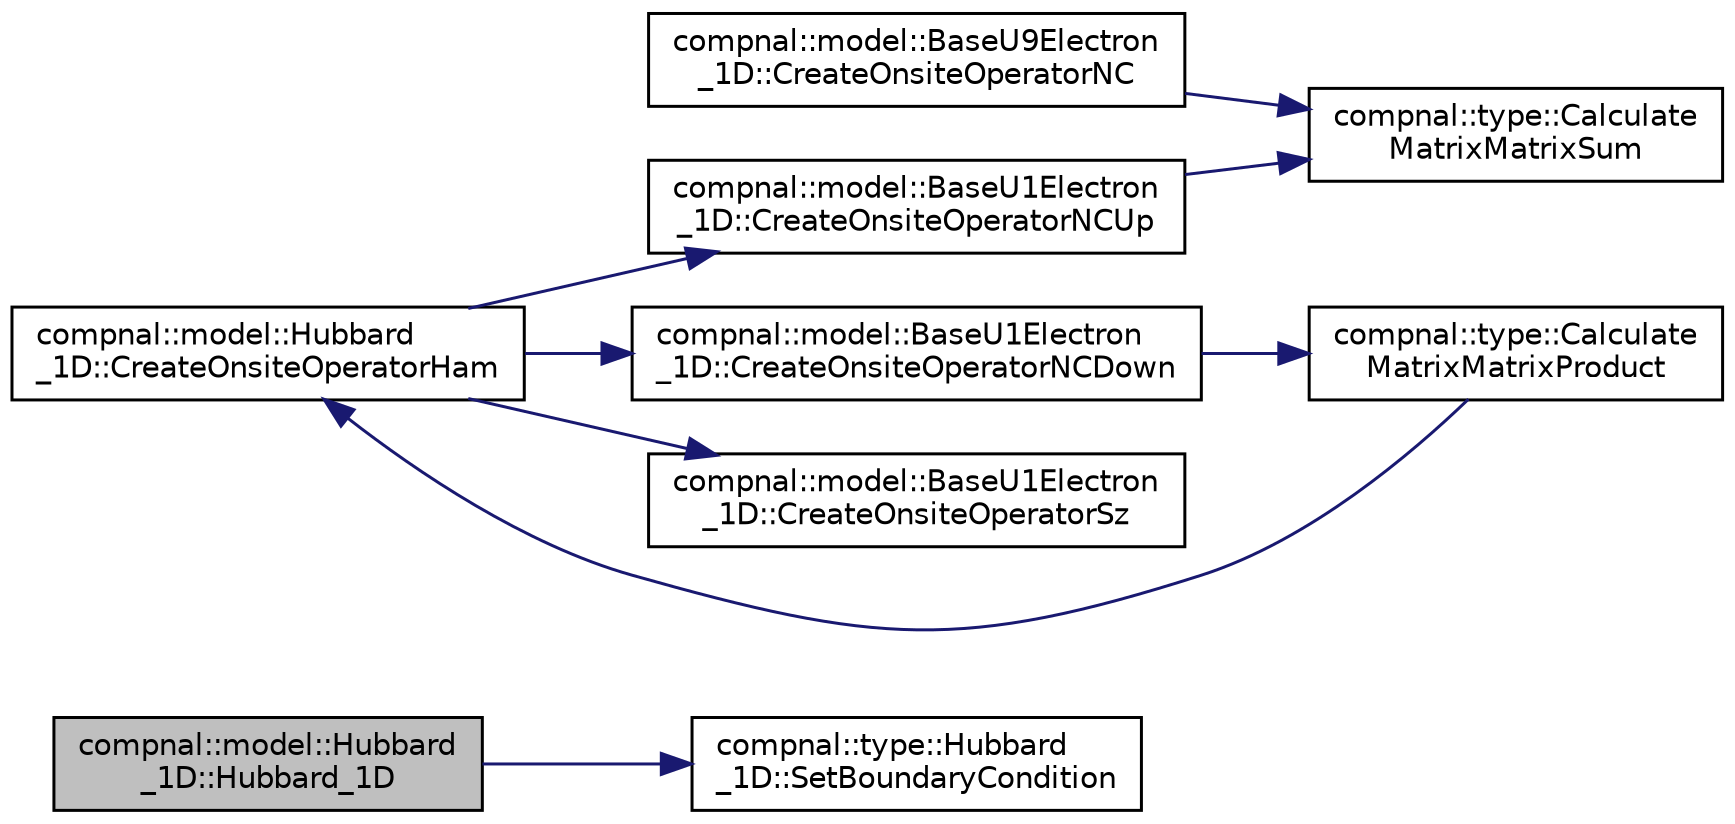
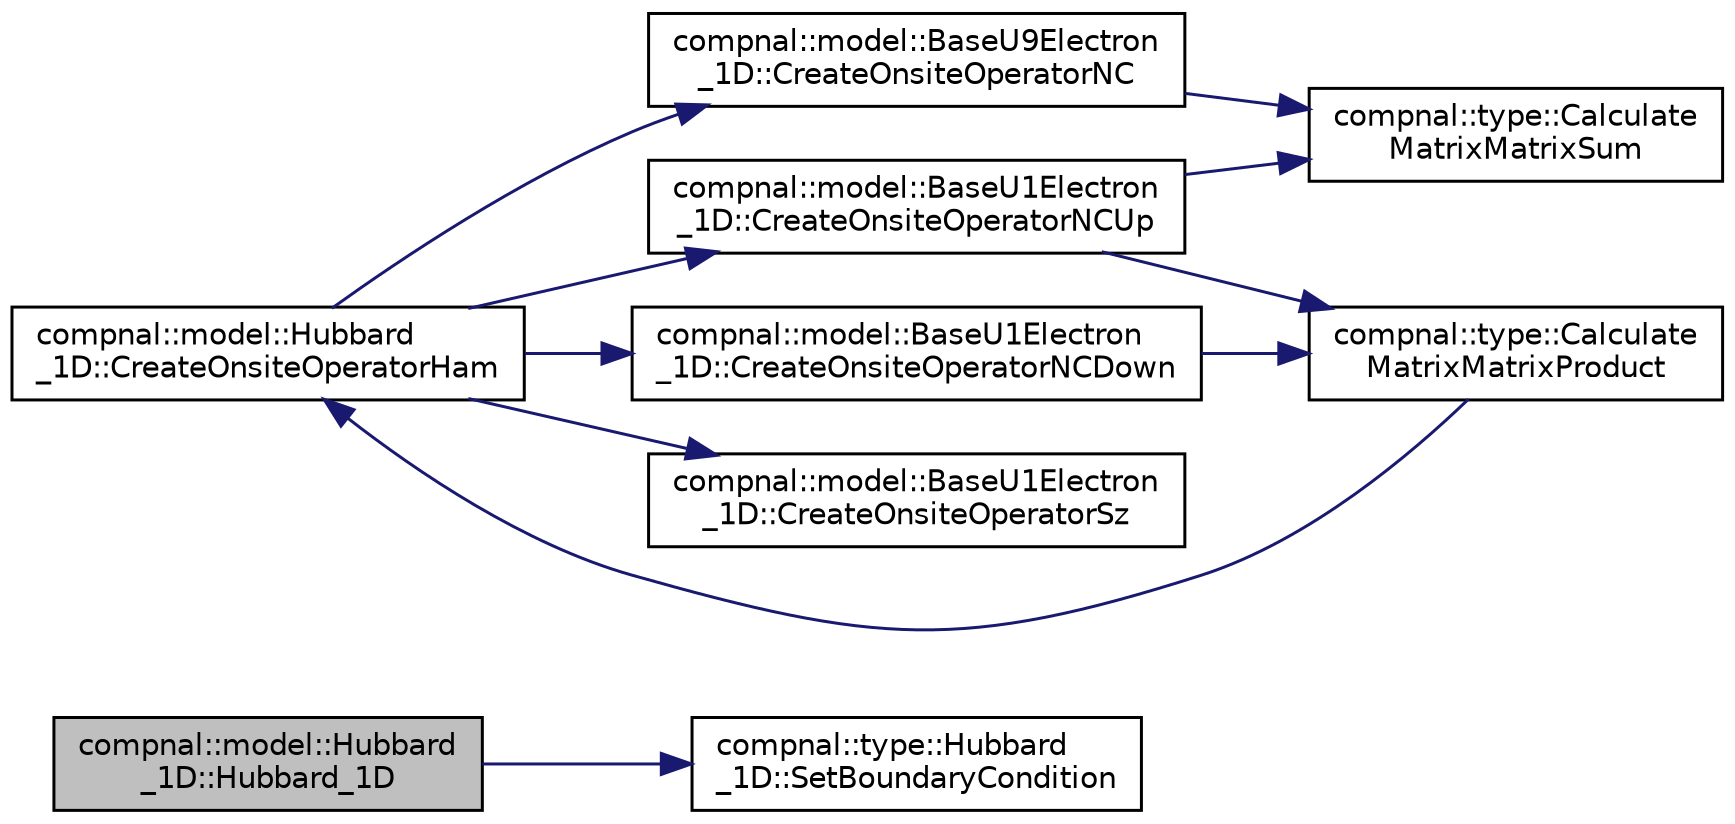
none -> (499, 200)
none -> (1202, 276)
